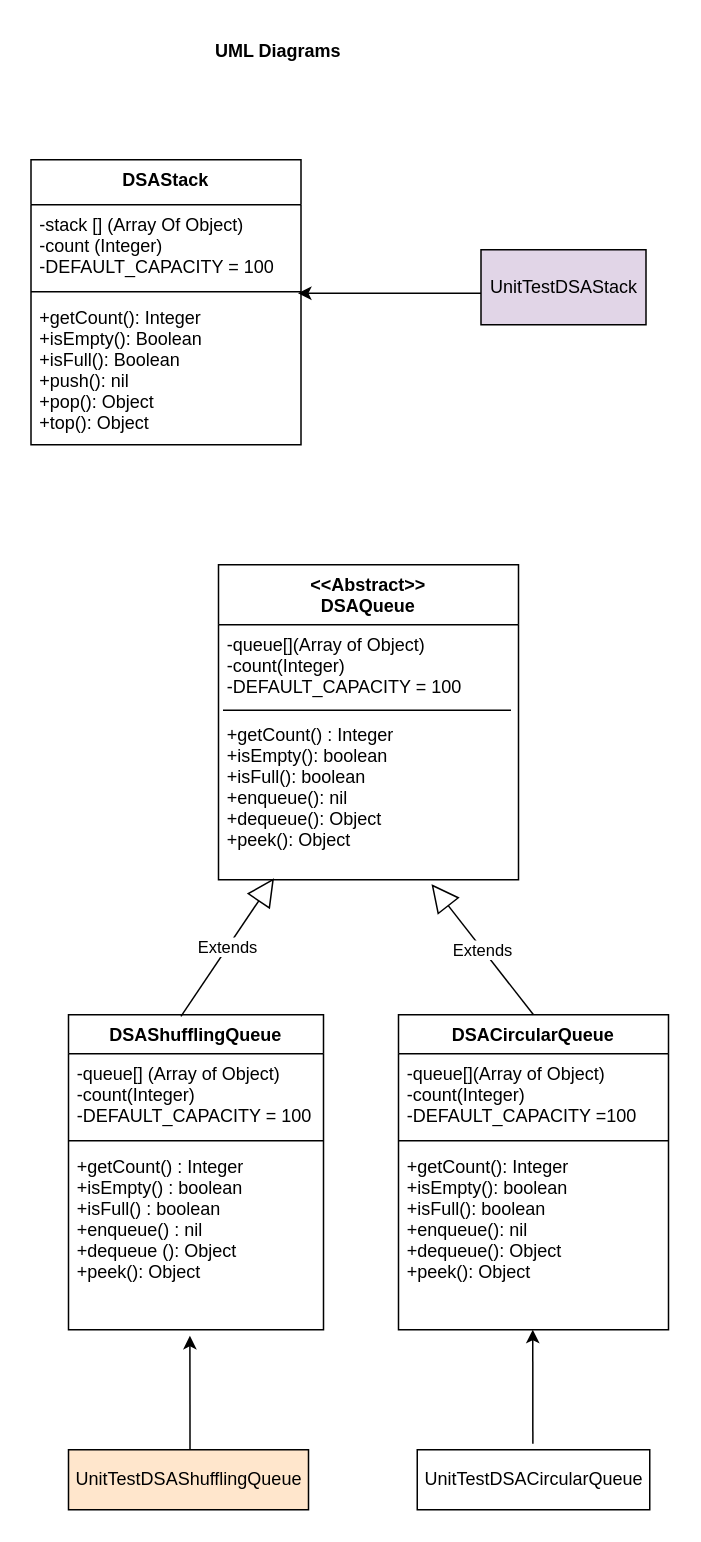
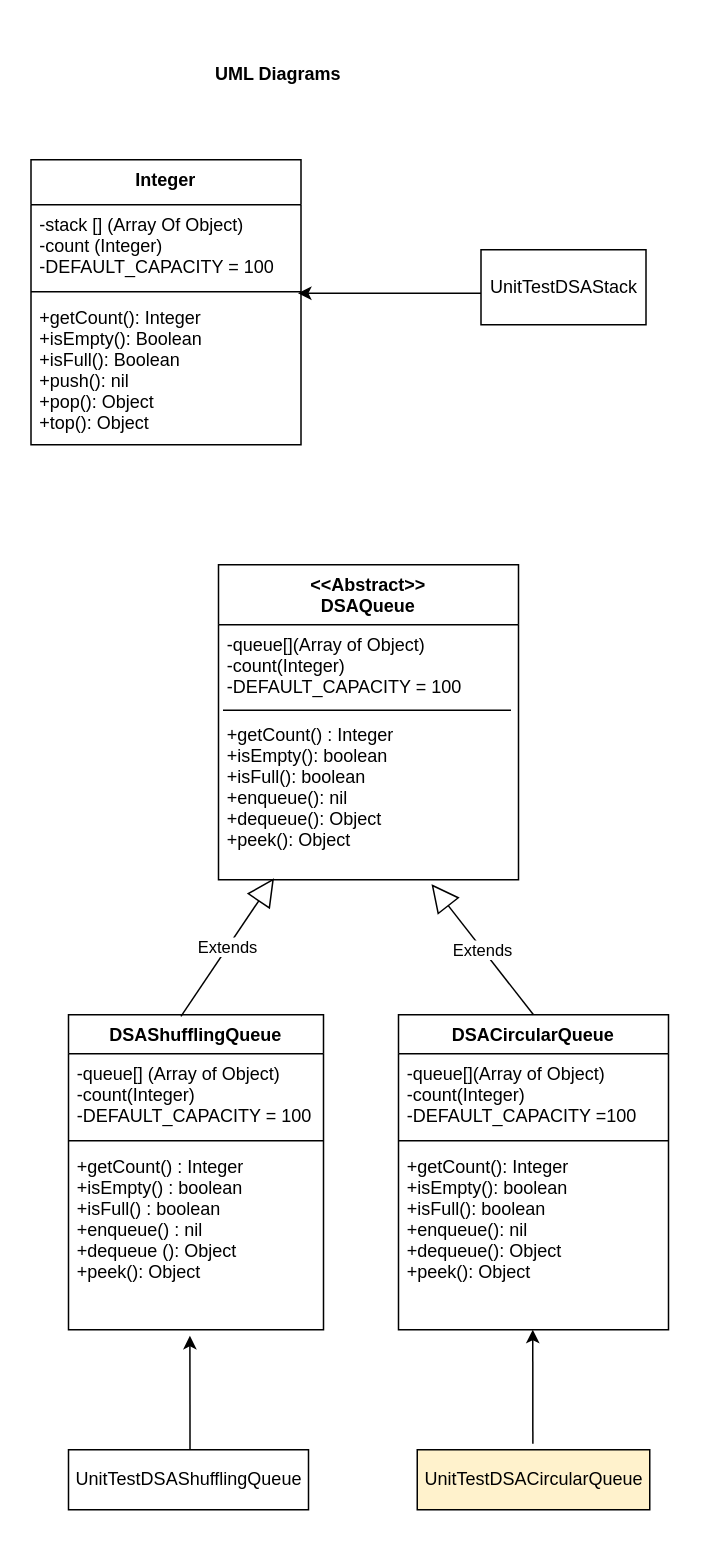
(278, 50) -> (278, 73)
(165, 180) -> (165, 180)
(563, 287) -> (563, 287)
(188, 1480) -> (188, 1480)
(533, 1480) -> (533, 1480)
